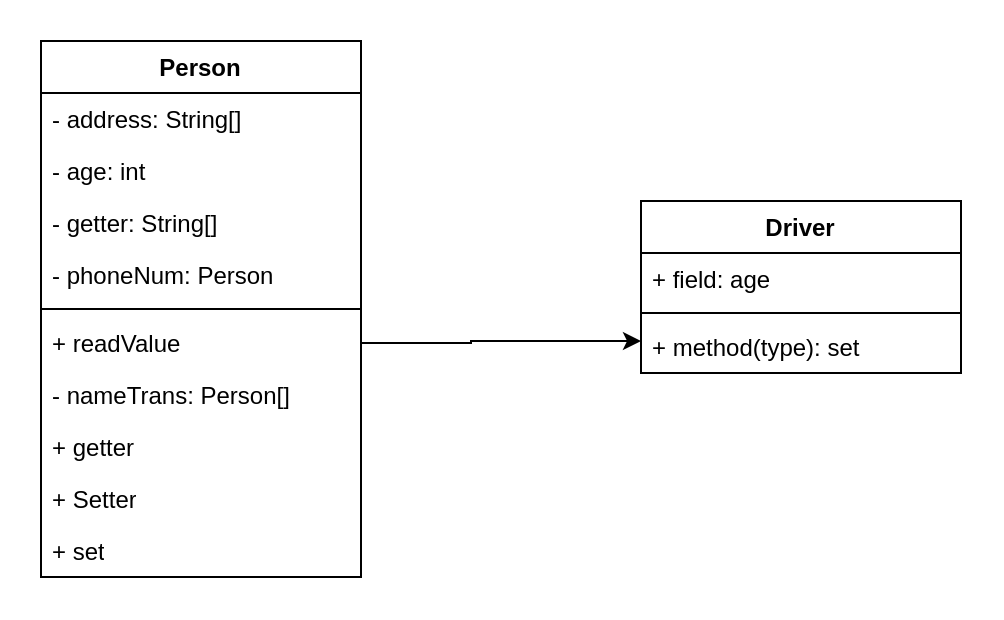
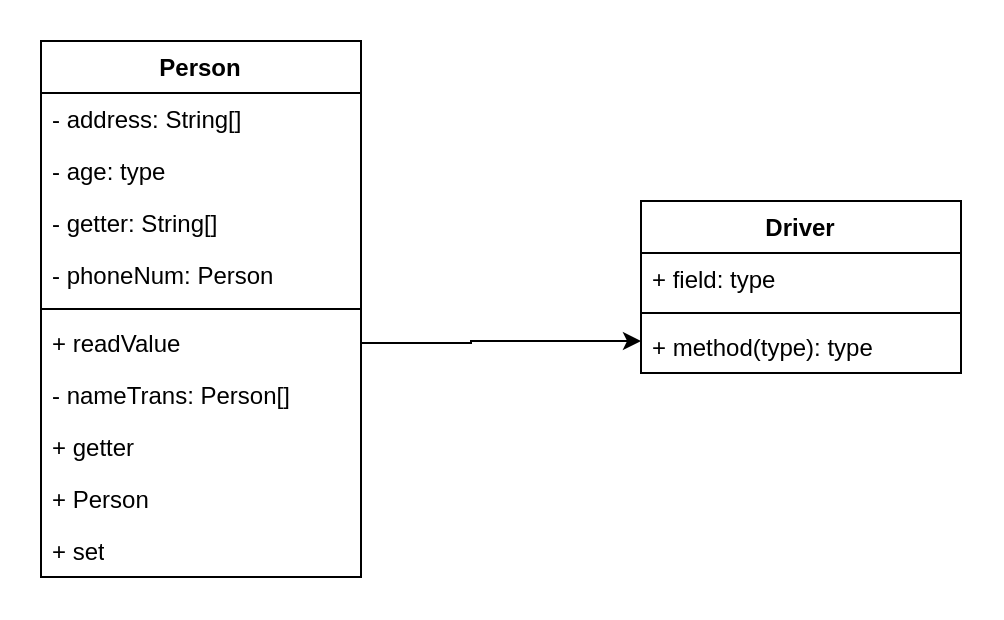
(108, 173) -> (118, 173)
(718, 281) -> (725, 281)
(771, 349) -> (778, 349)
(104, 501) -> (104, 501)
